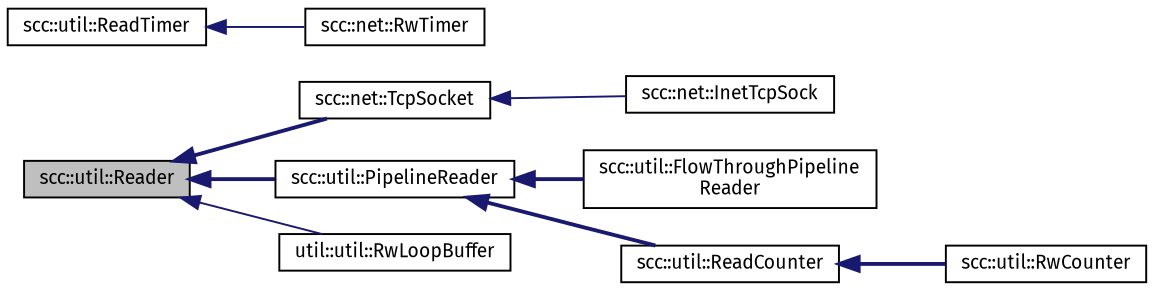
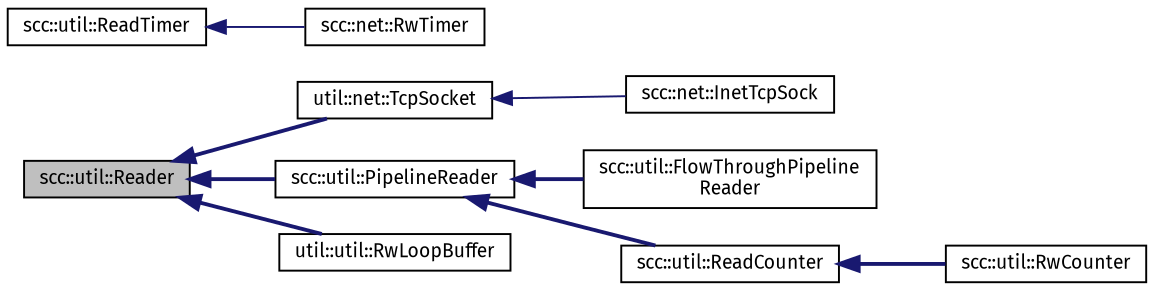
(395, 100) -> (395, 100)
(261, 218) -> (261, 218)
